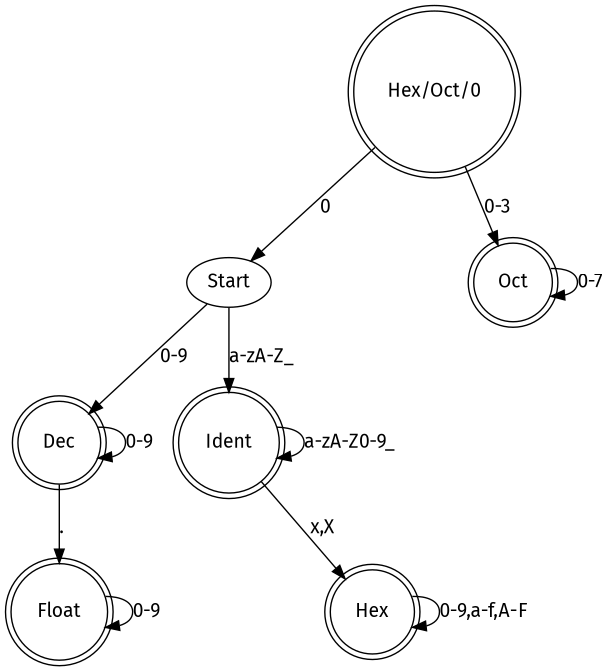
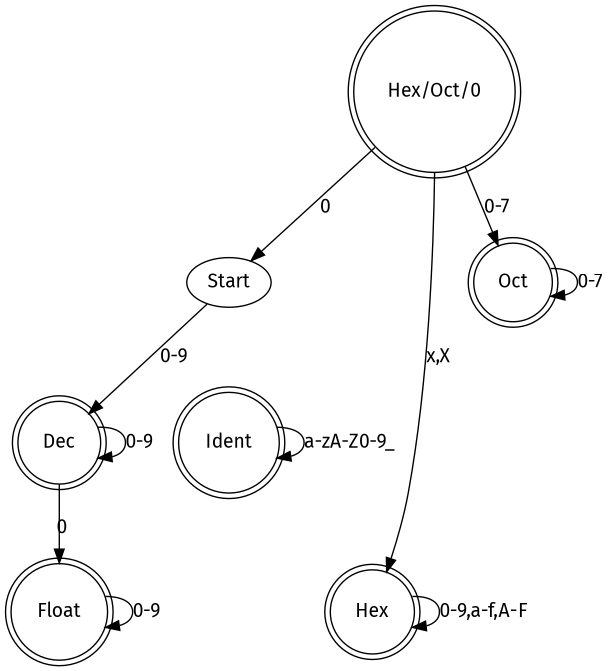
(497, 208) -> (497, 208)
(229, 343) -> none
(299, 525) -> (425, 367)
(62, 528) -> (62, 528)
